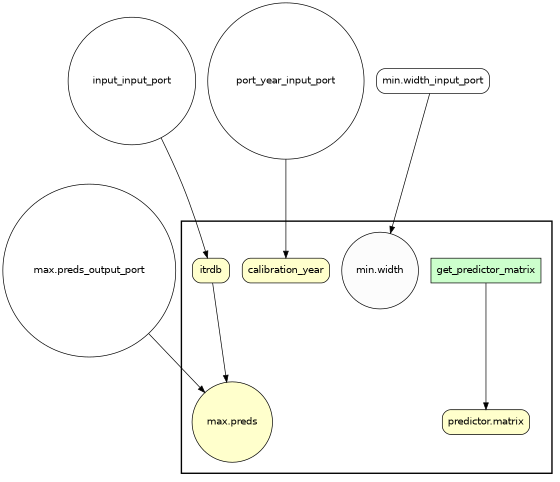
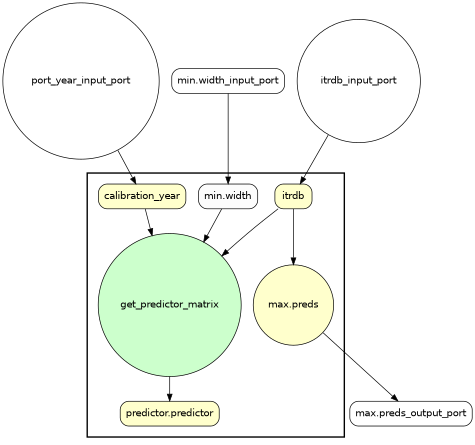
(132, 81) -> (359, 81)
none -> (148, 219)
none -> (214, 222)
none -> (252, 230)
(89, 271) -> (411, 414)
(380, 271) -> (228, 196)
(486, 271) -> (170, 305)
(174, 361) -> (358, 365)
(486, 422) -> (170, 414)
